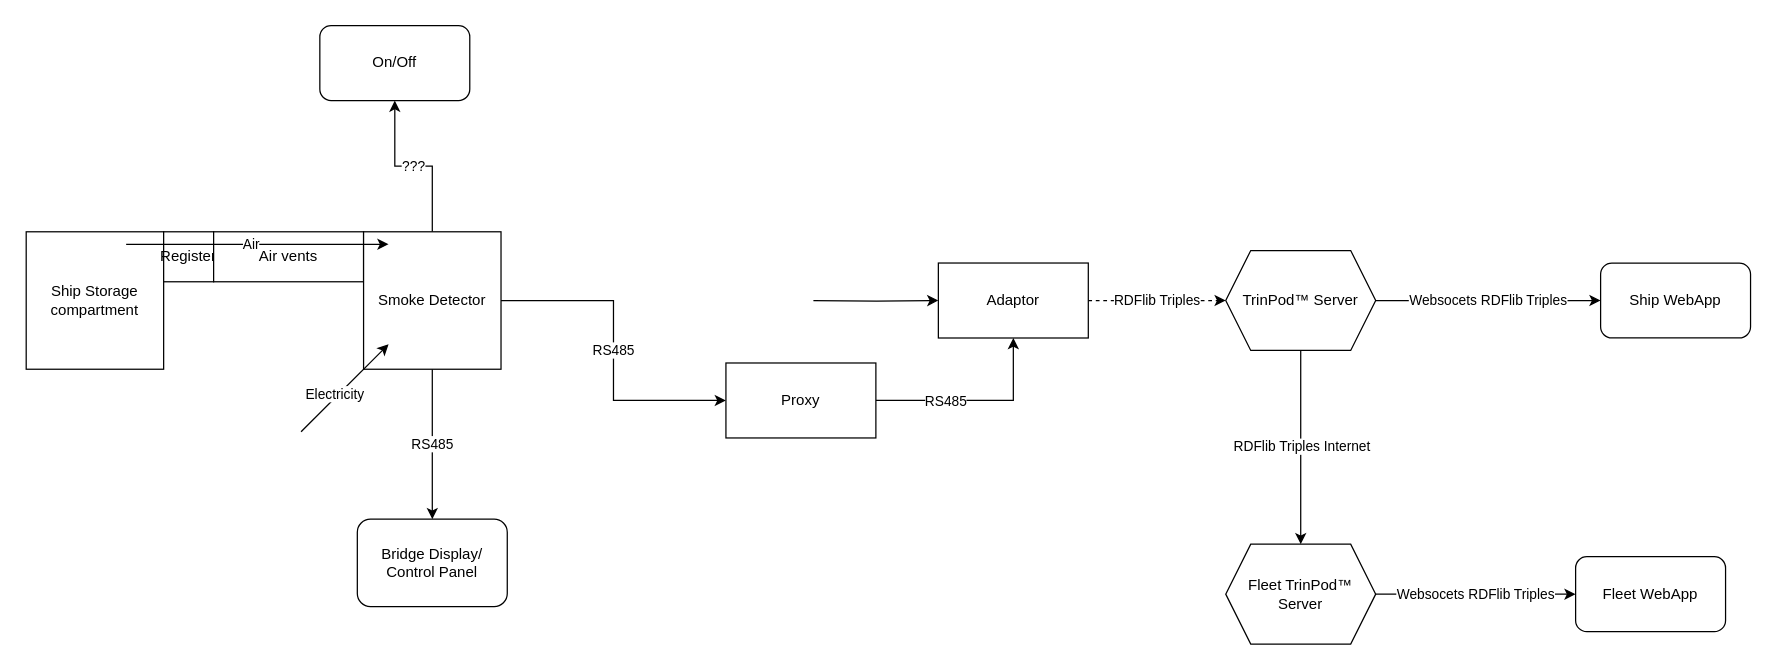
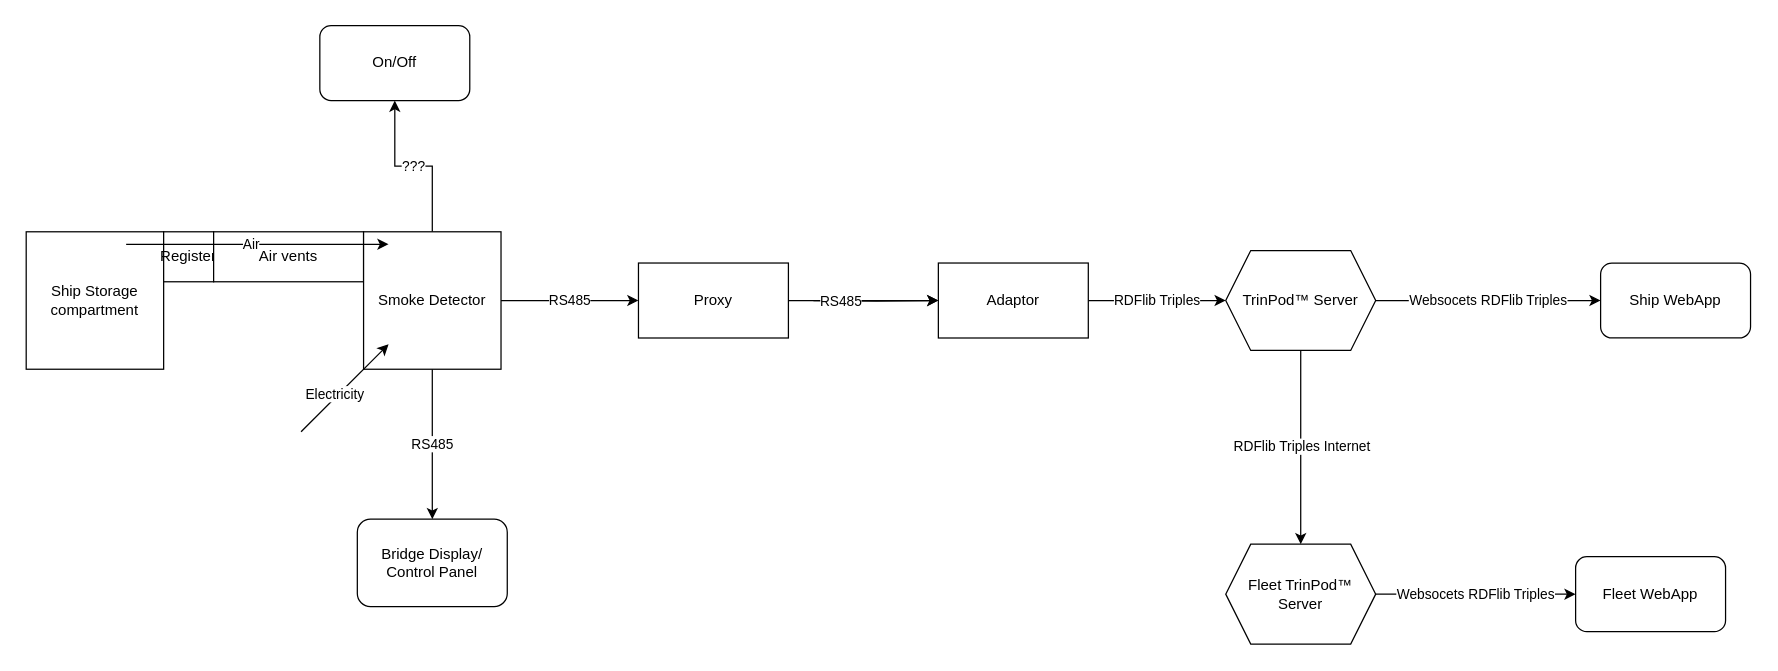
(1101, 301) -> (1101, 301)
(801, 401) -> (713, 301)
